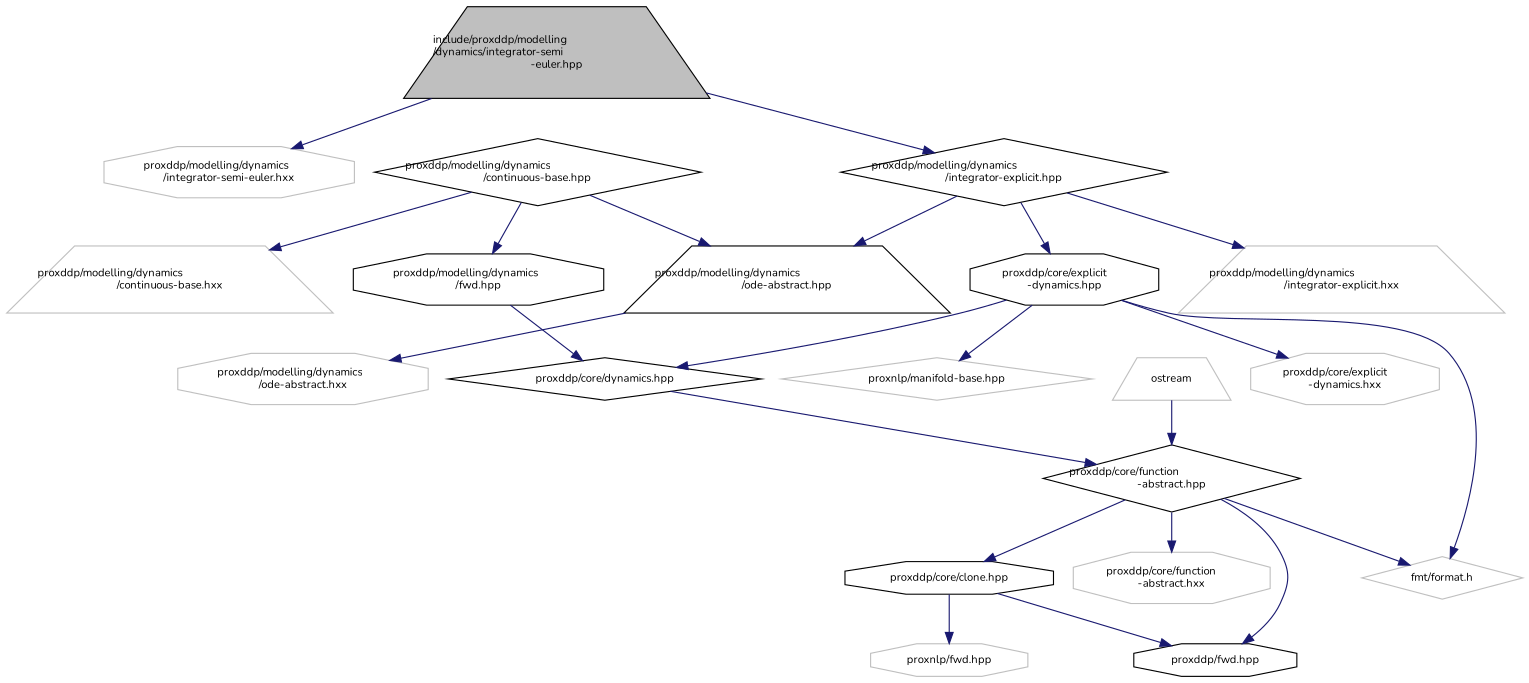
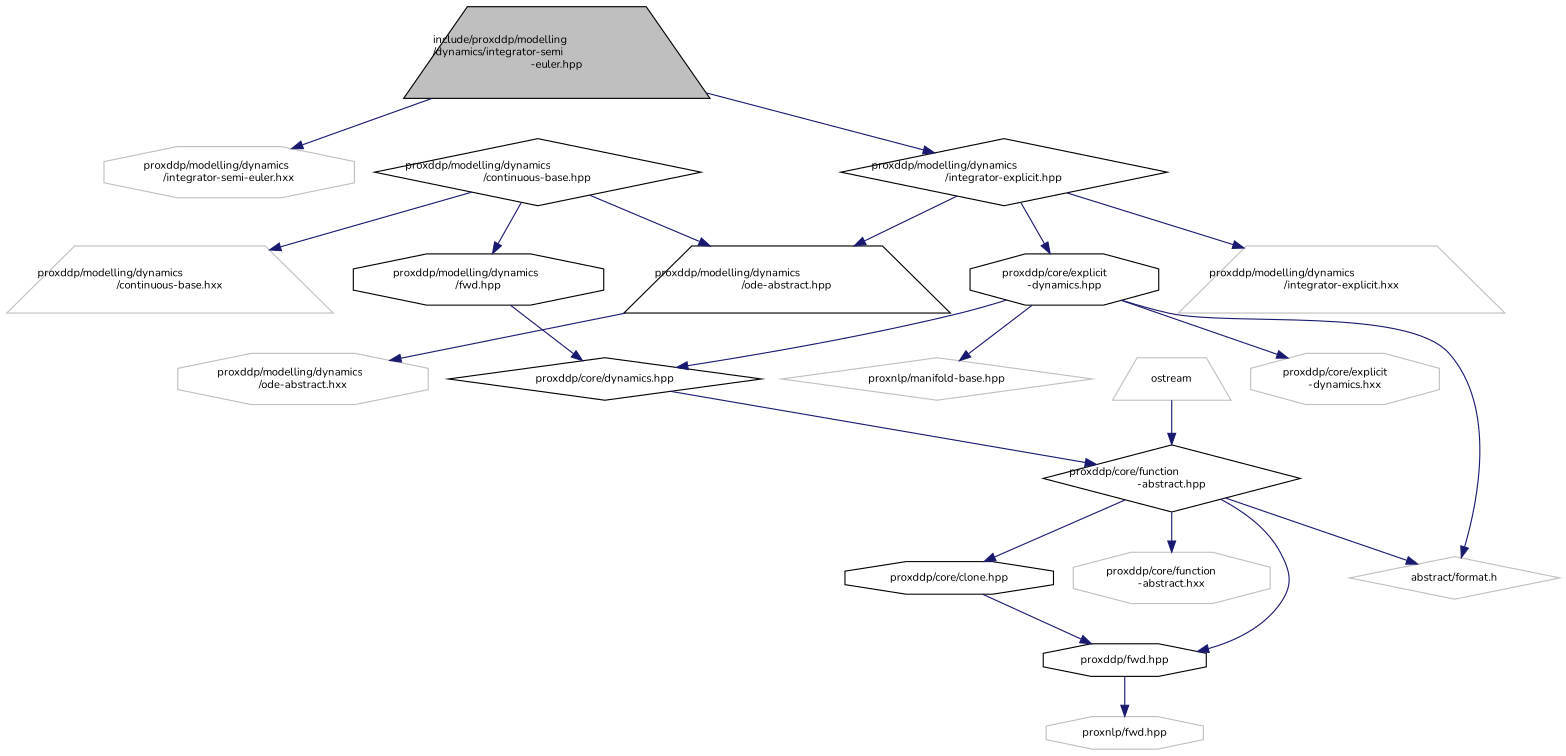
(1442, 578) -> (1455, 578)
(949, 613) -> (1125, 691)
